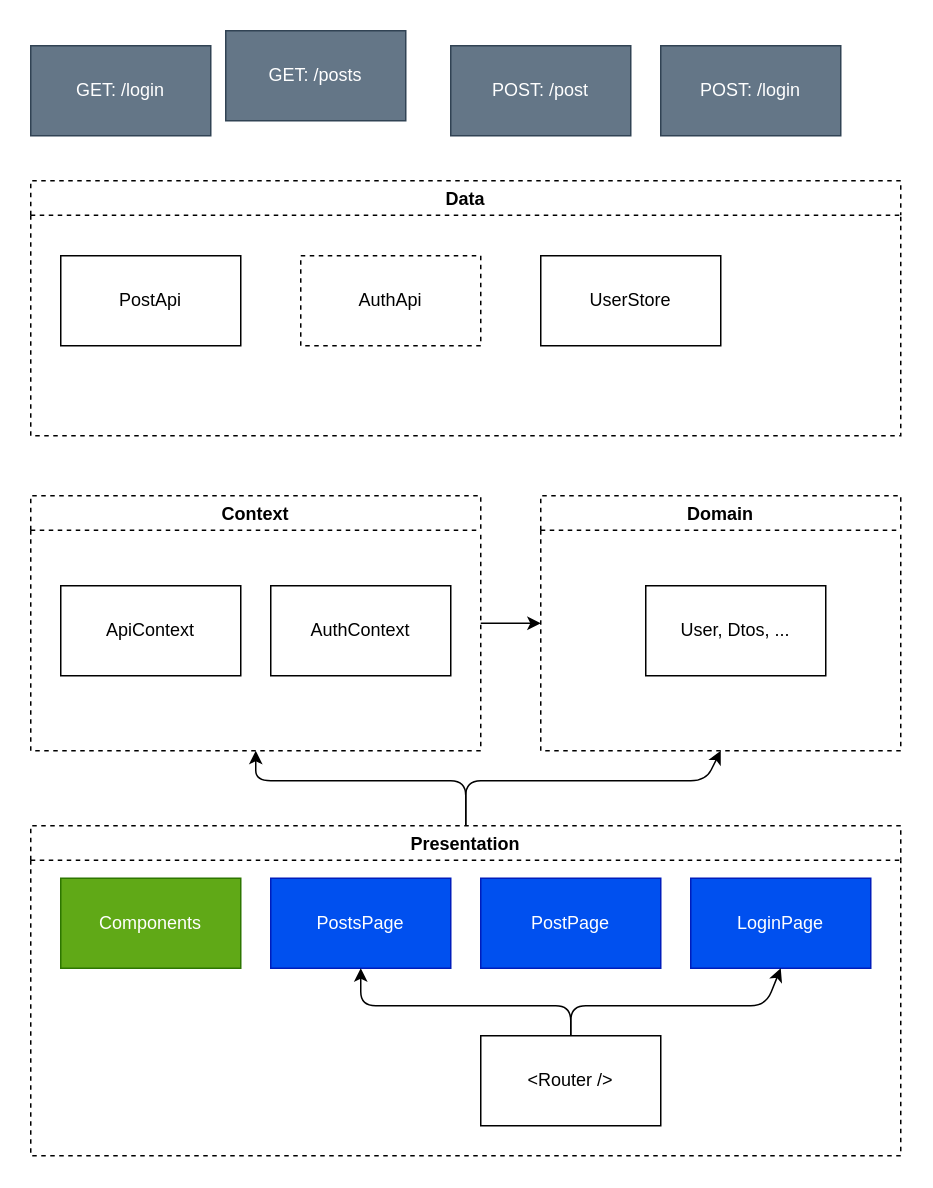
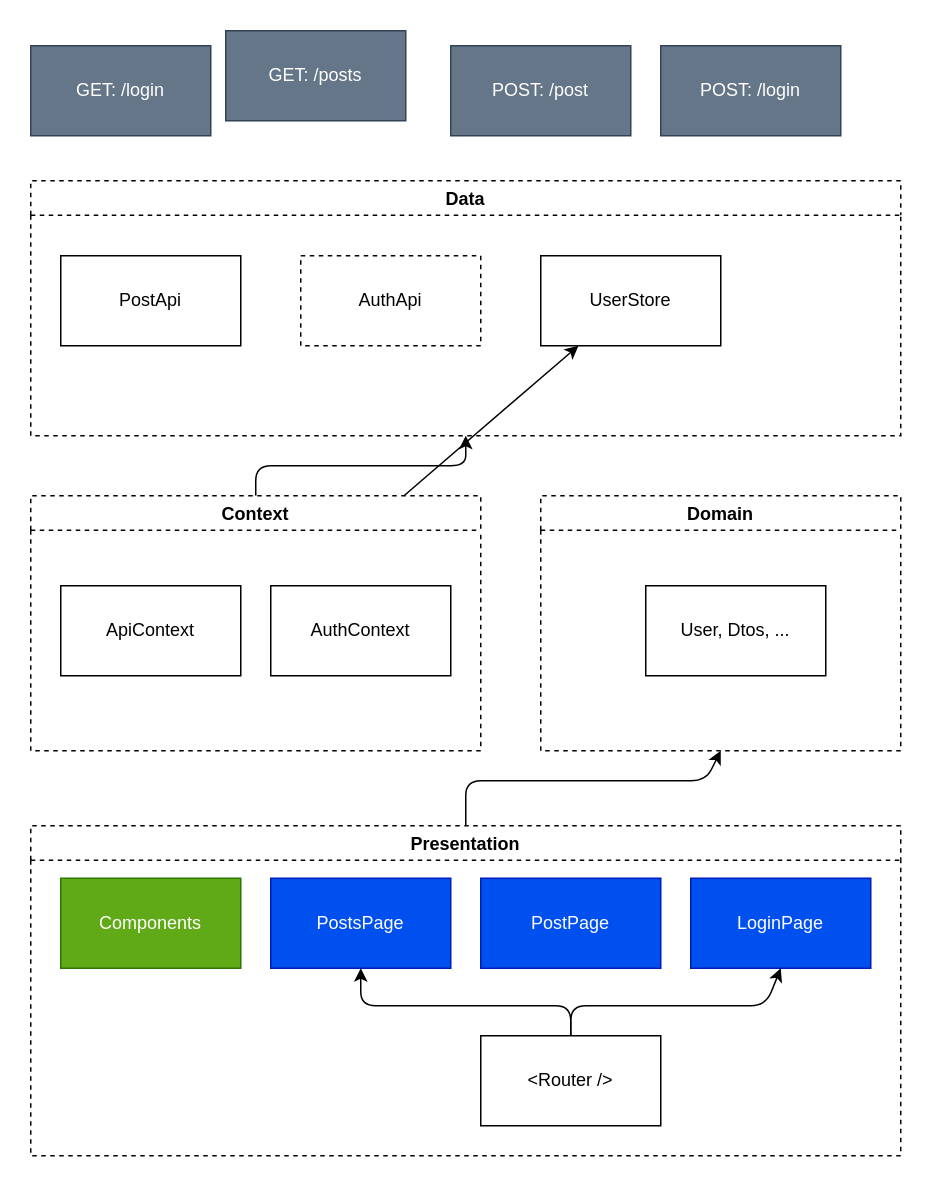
none -> (335, 466)
(506, 623) -> (488, 424)
(356, 781) -> none
